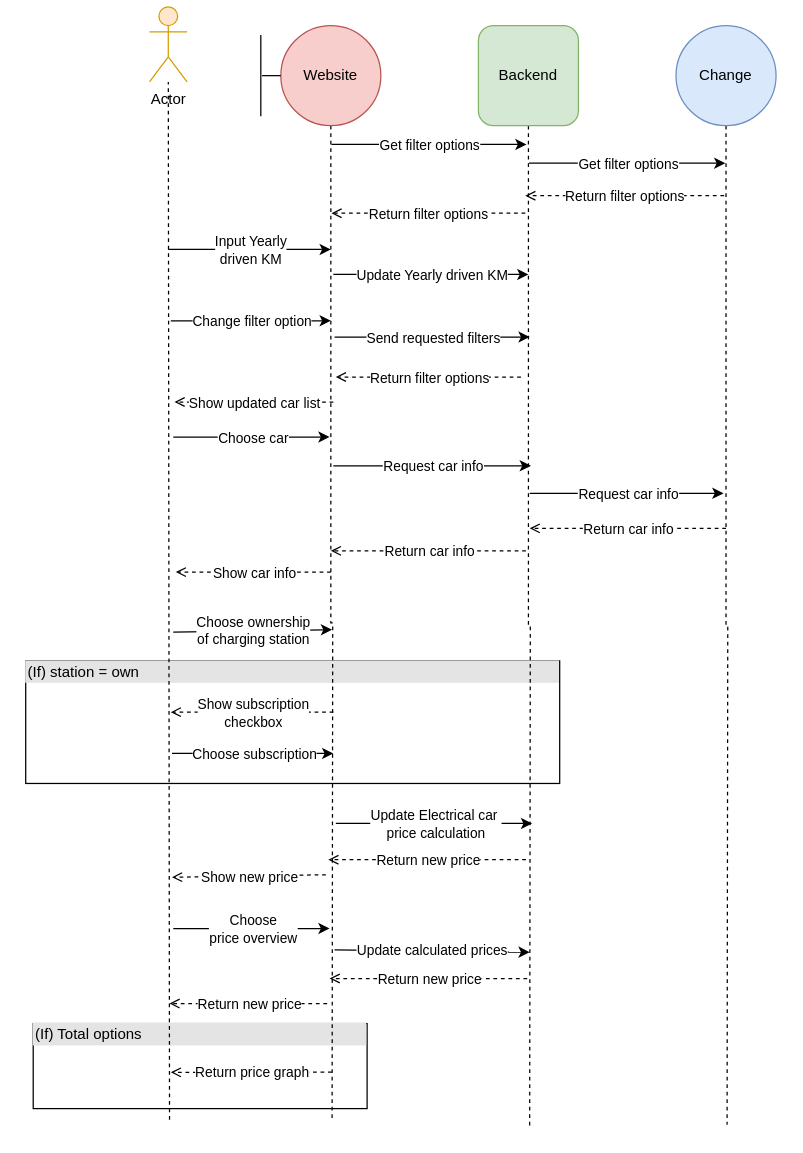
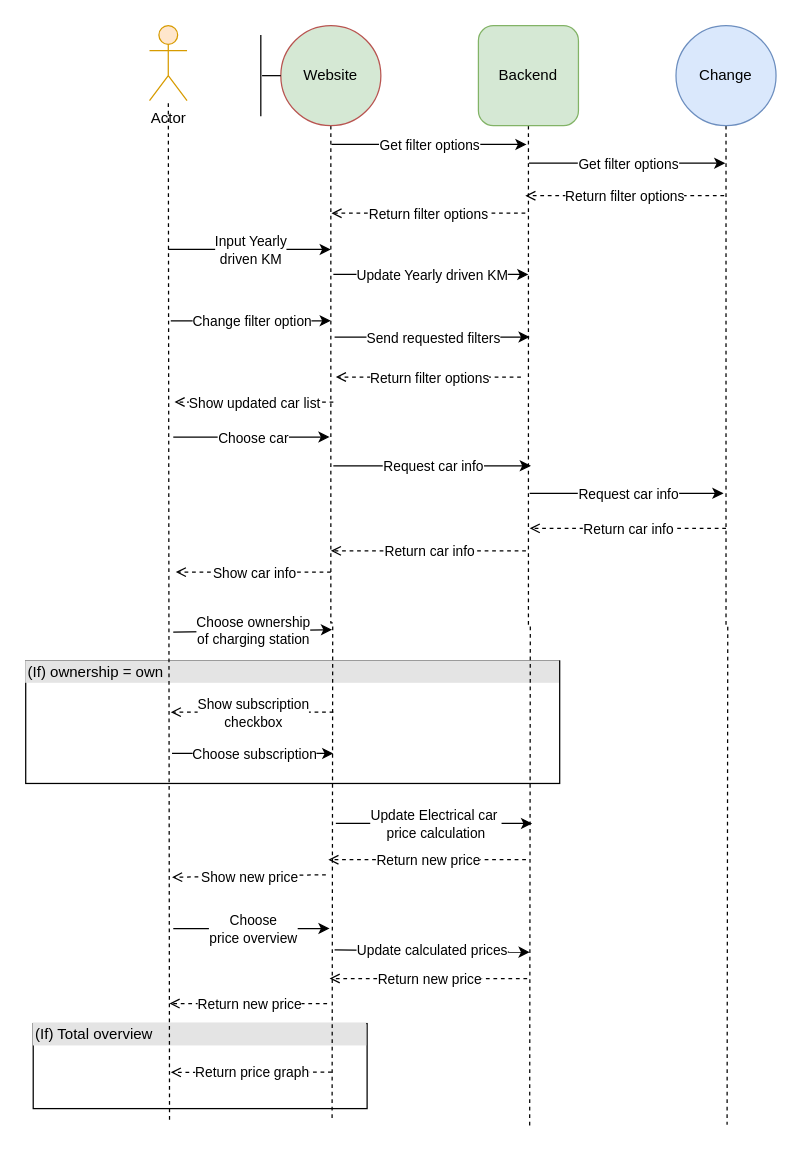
(168, 44) -> (168, 63)
(331, 76) -> (331, 76)
(93, 670) -> (102, 670)
(101, 1032) -> (105, 1032)
